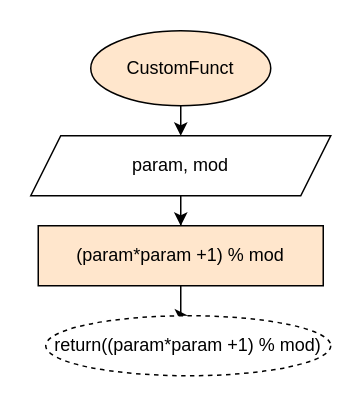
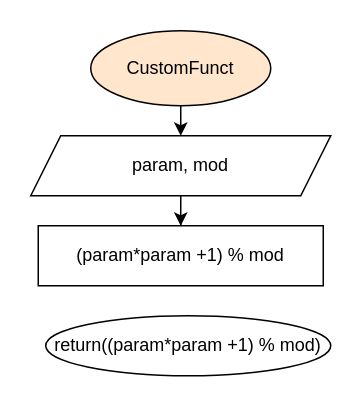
(181, 256) -> (181, 256)
(181, 302) -> none
(188, 346) -> (188, 346)
